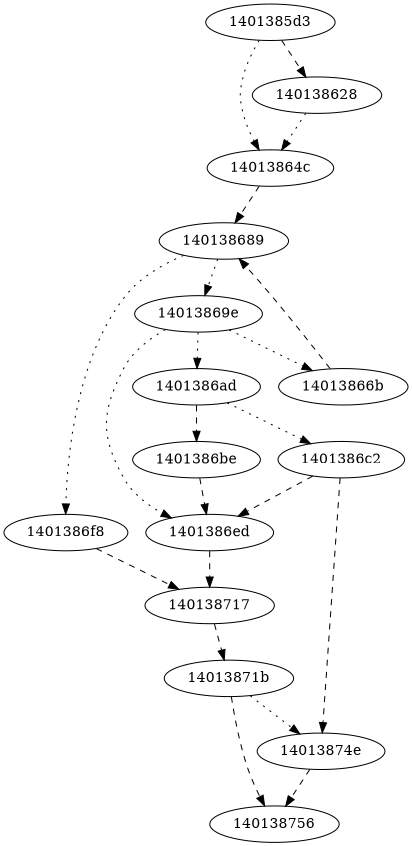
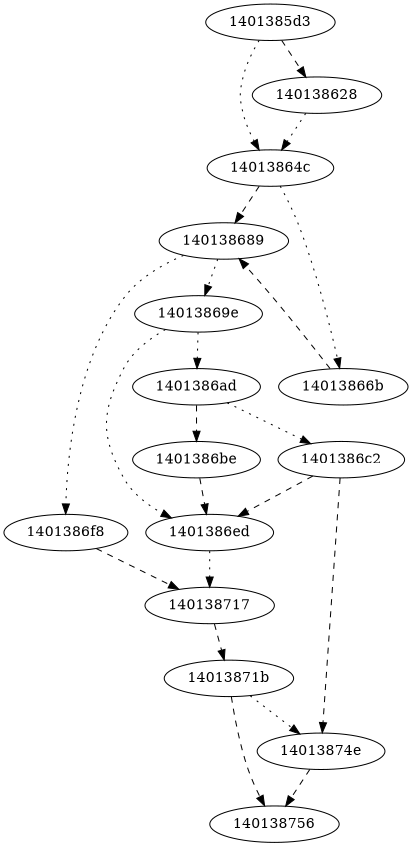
(266, 348) -> (314, 270)
(210, 564) -> (210, 564)
